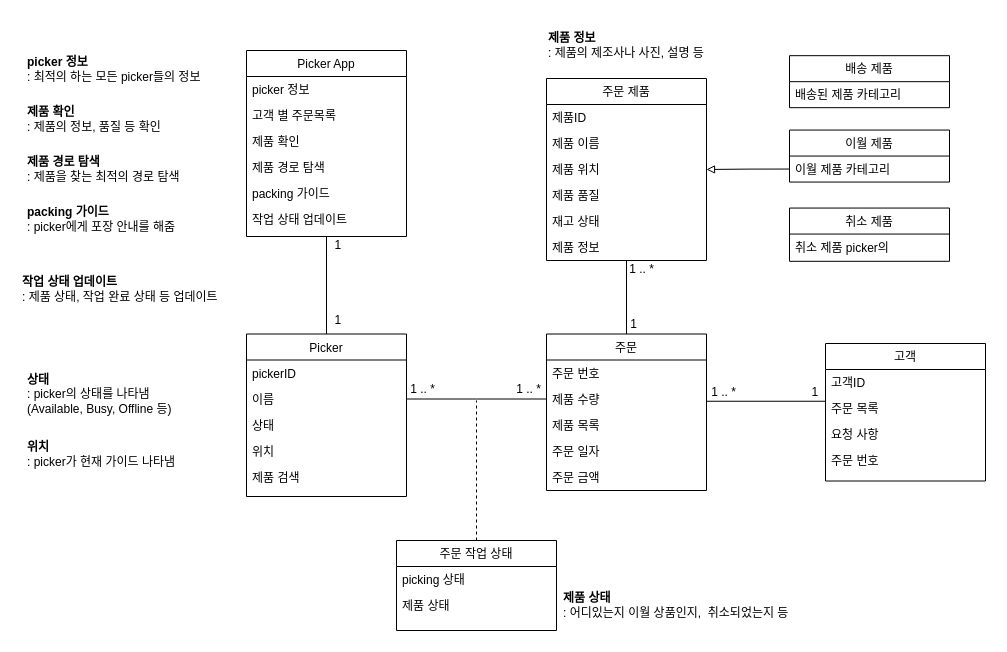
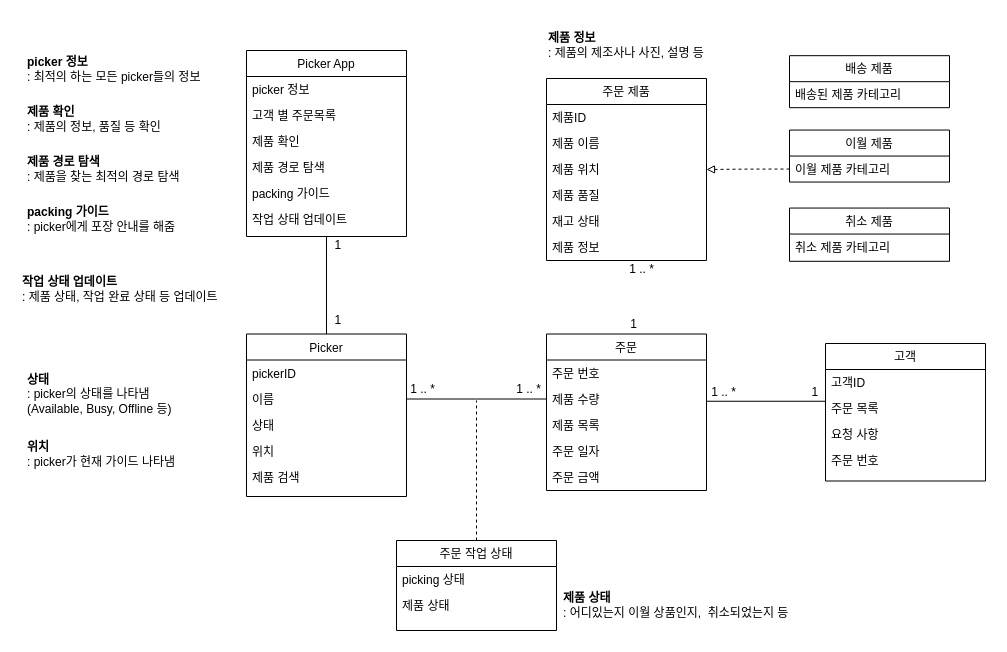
(752, 169) -> (752, 169)
(847, 248) -> (847, 248)
(627, 298) -> none
